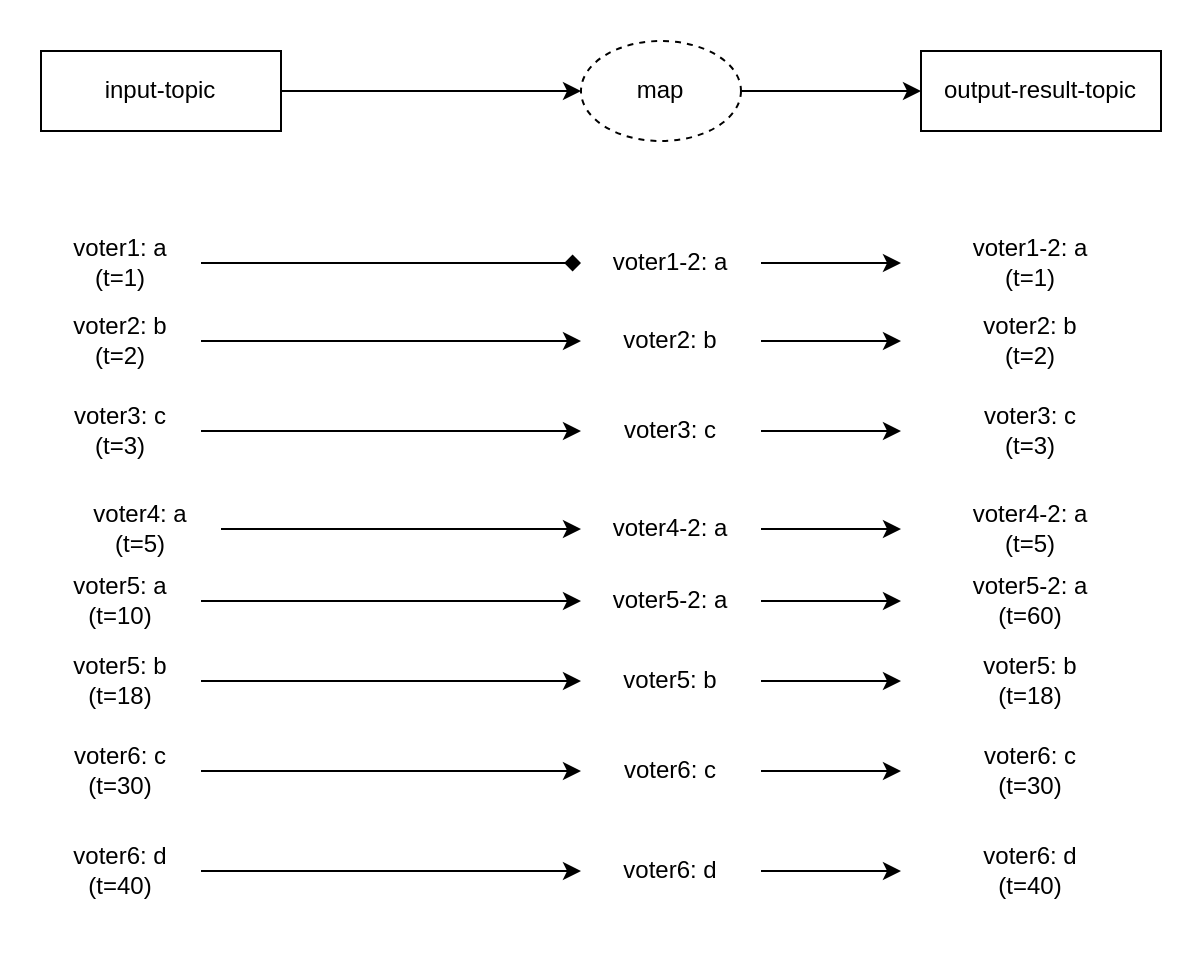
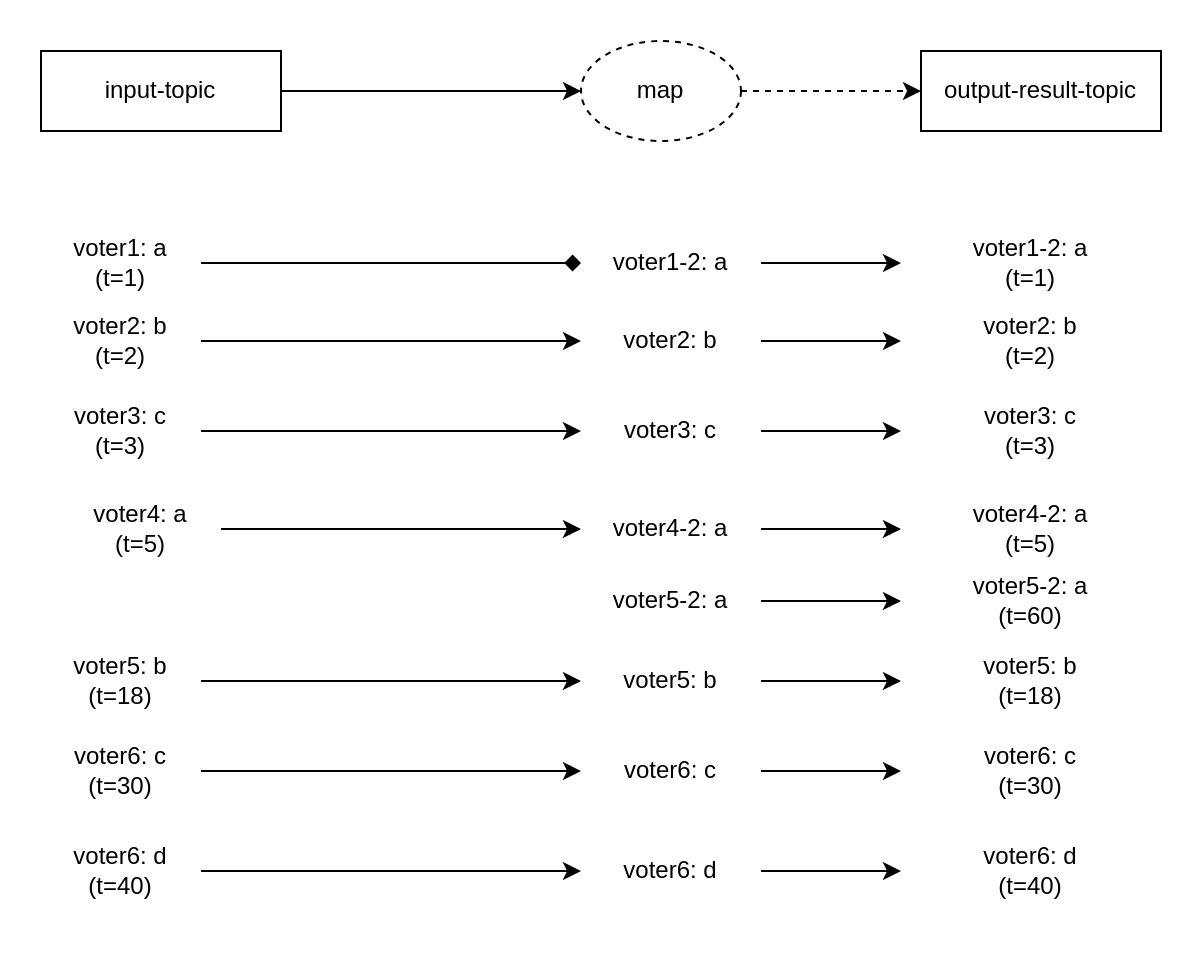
(826, 91) -> (826, 91)
(121, 601) -> none
(384, 601) -> none
